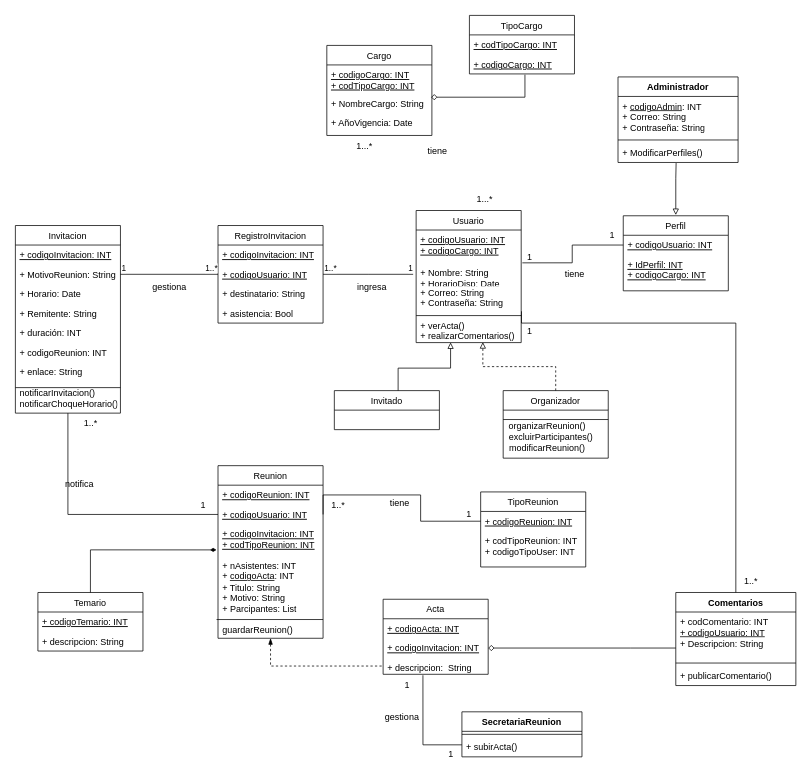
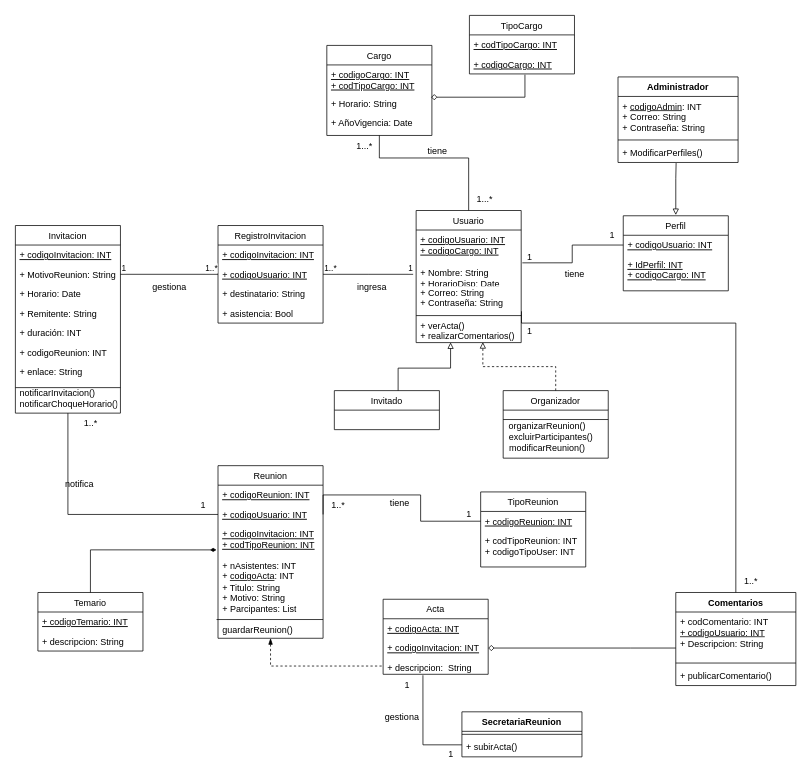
(379, 104) -> (368, 104)
none -> (438, 158)
